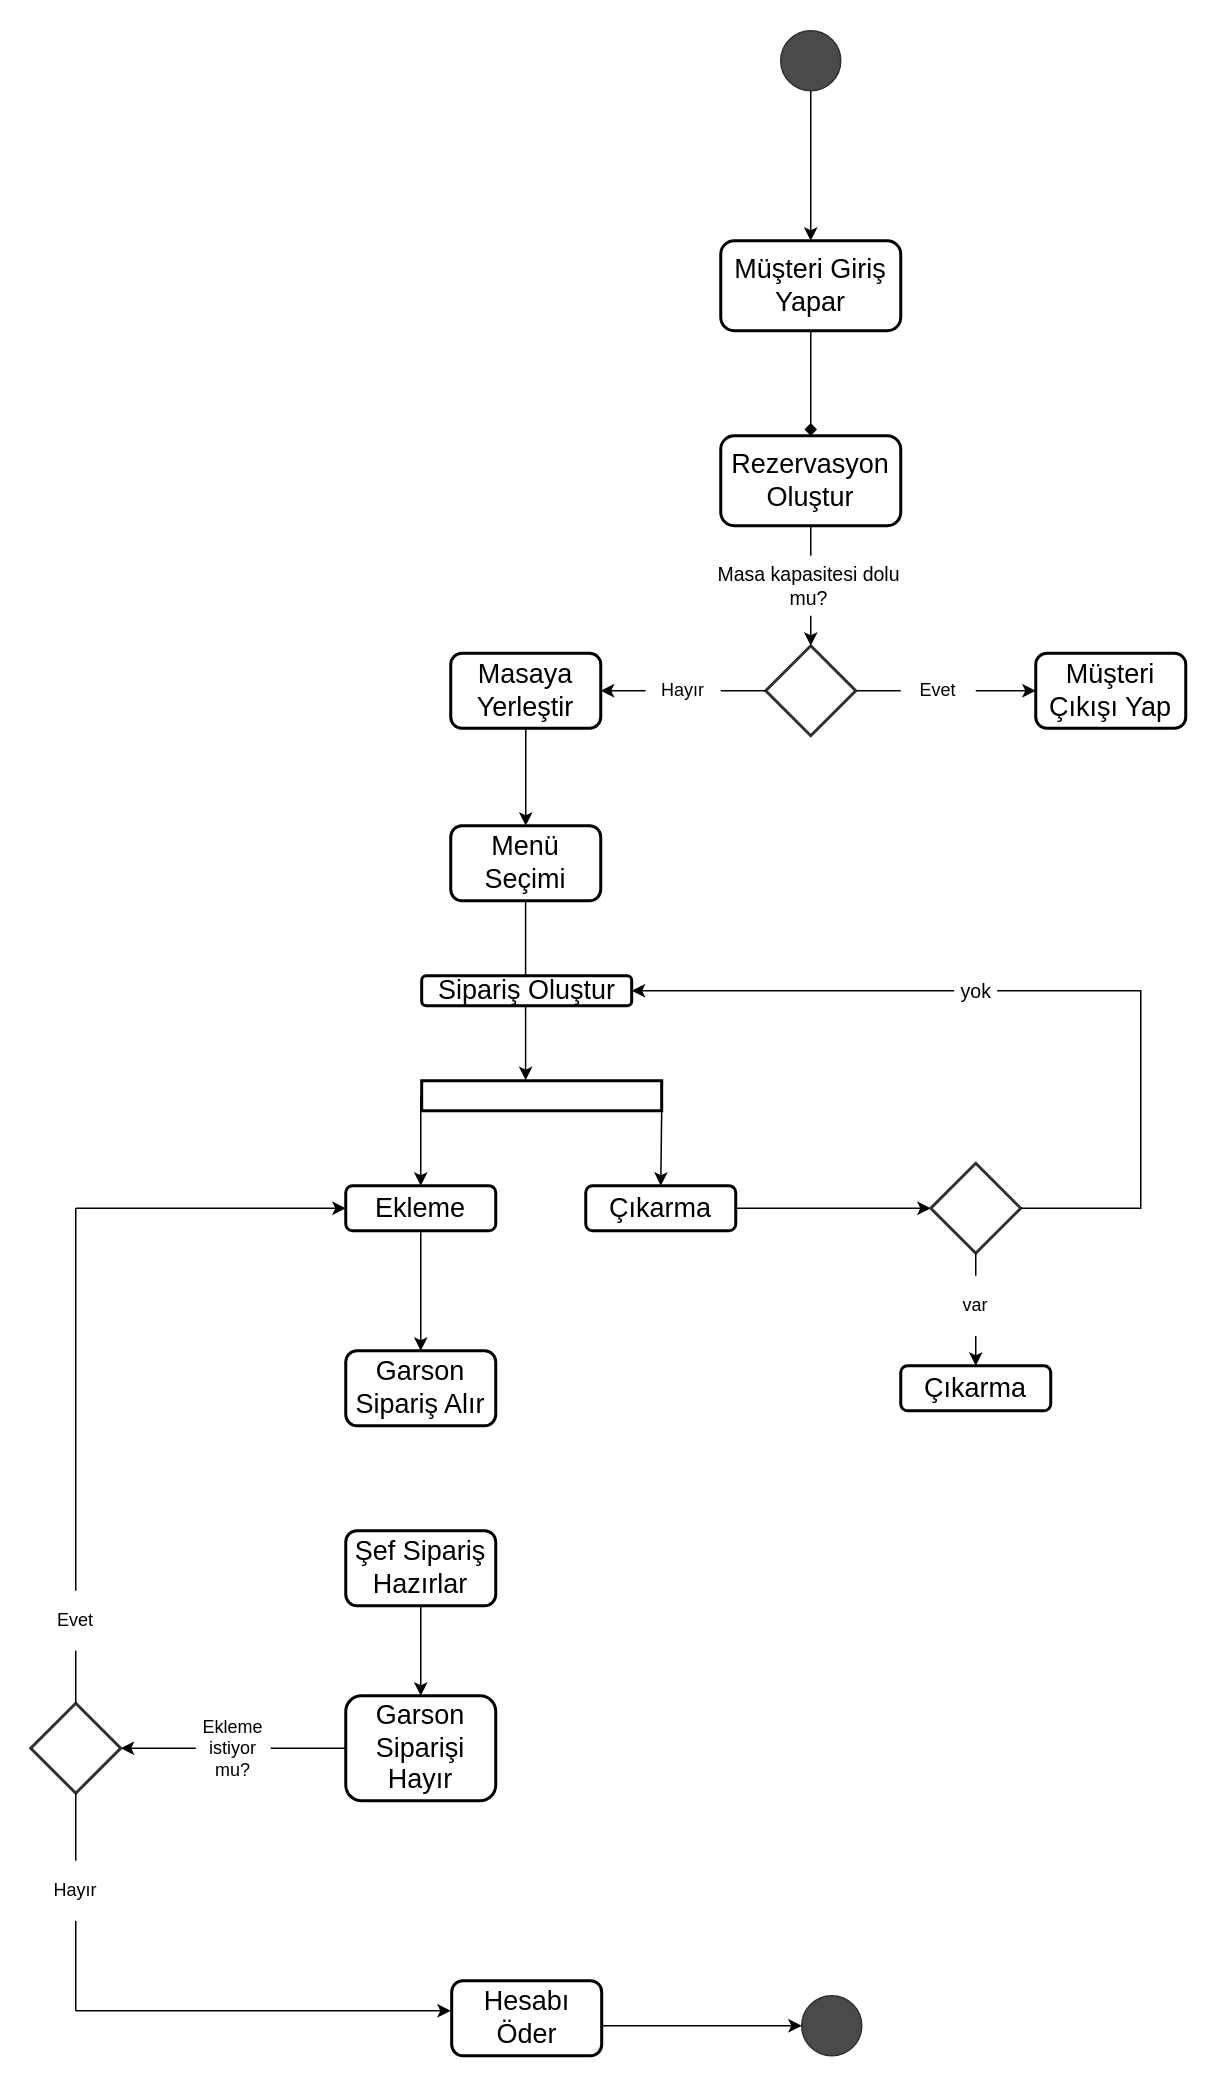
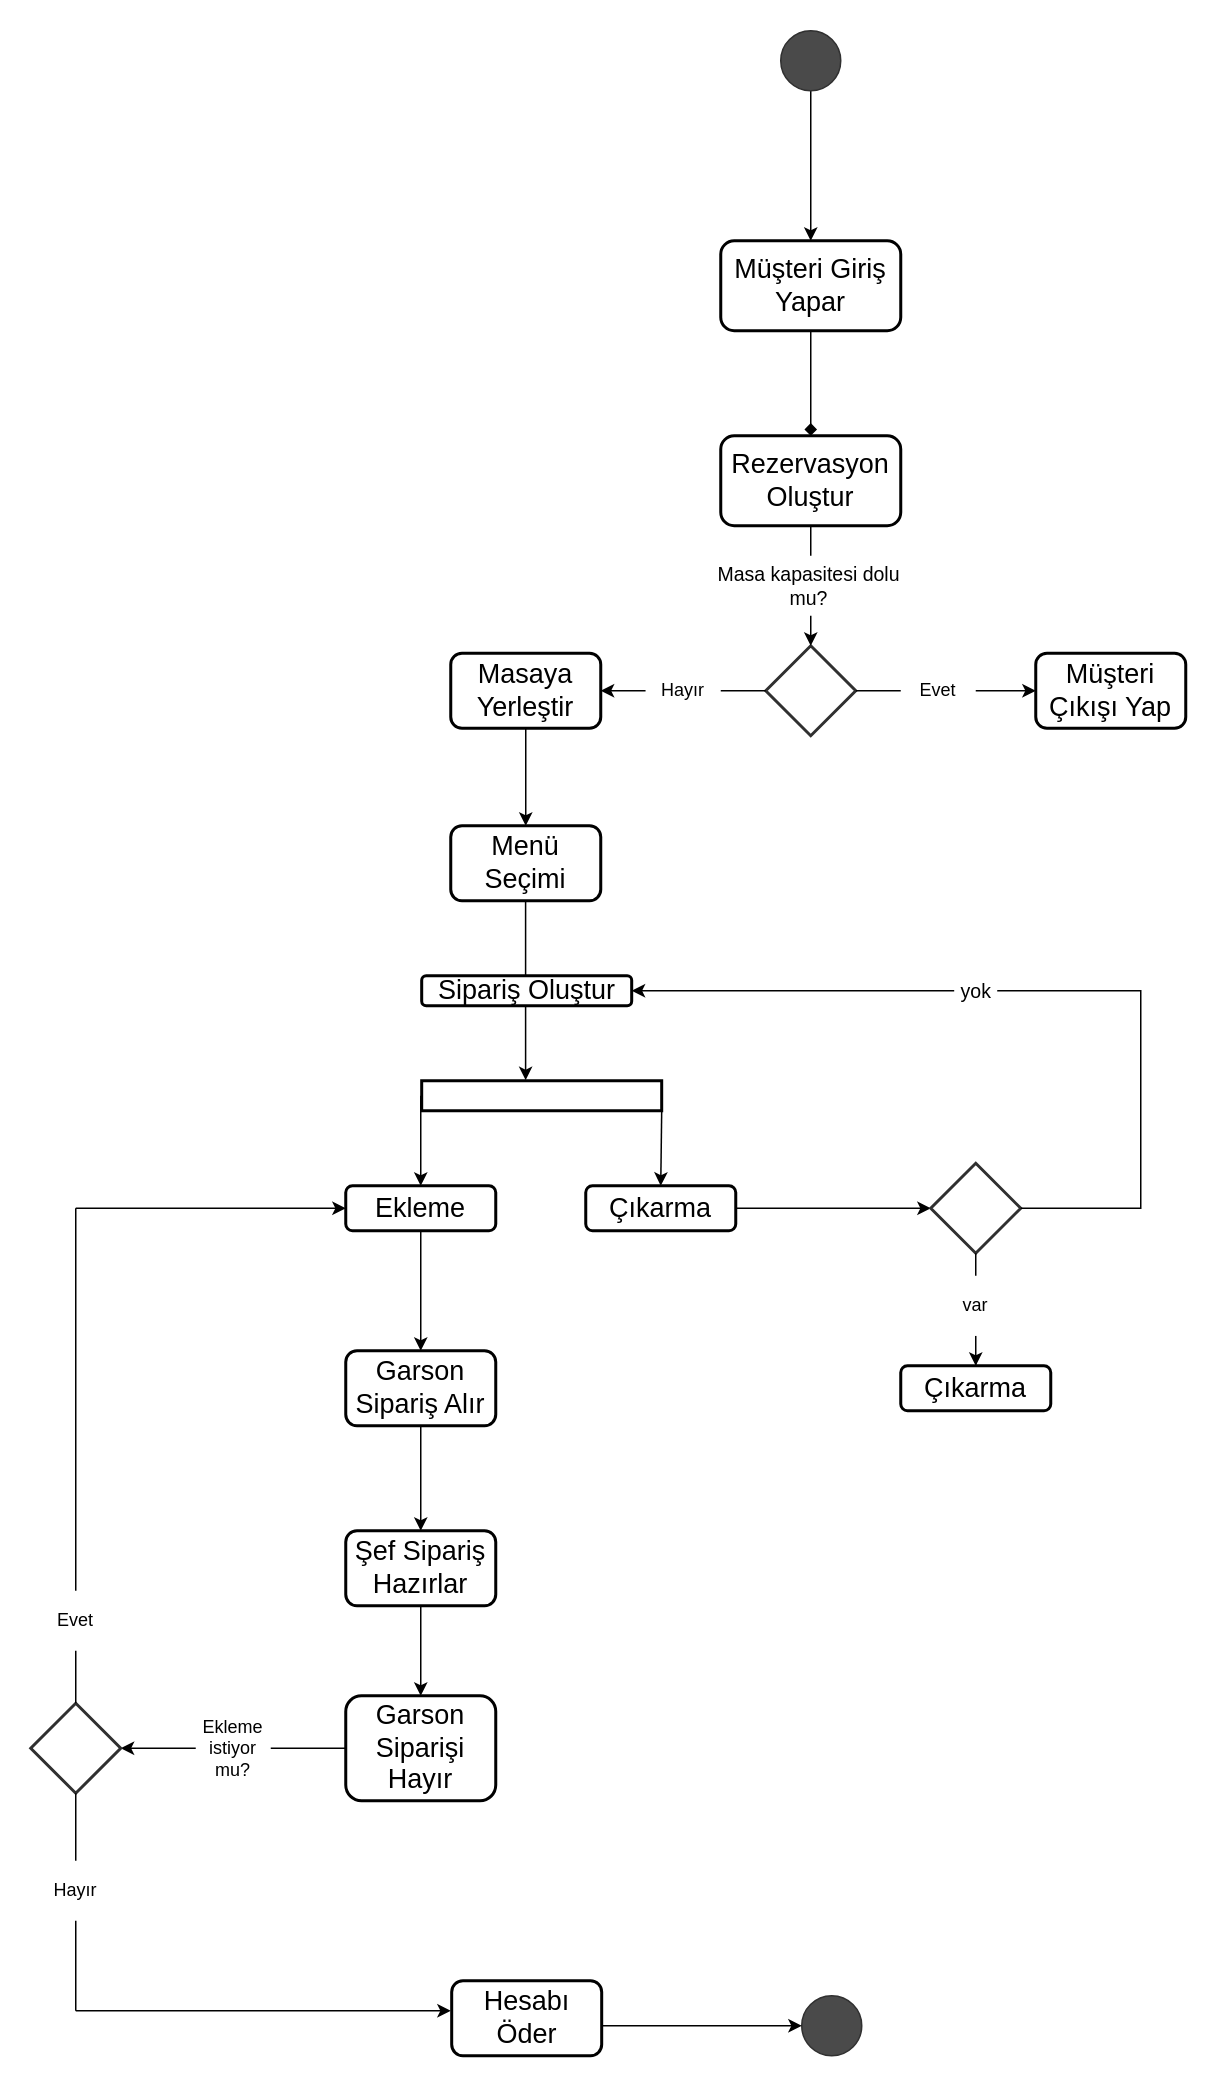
none -> (421, 1473)
